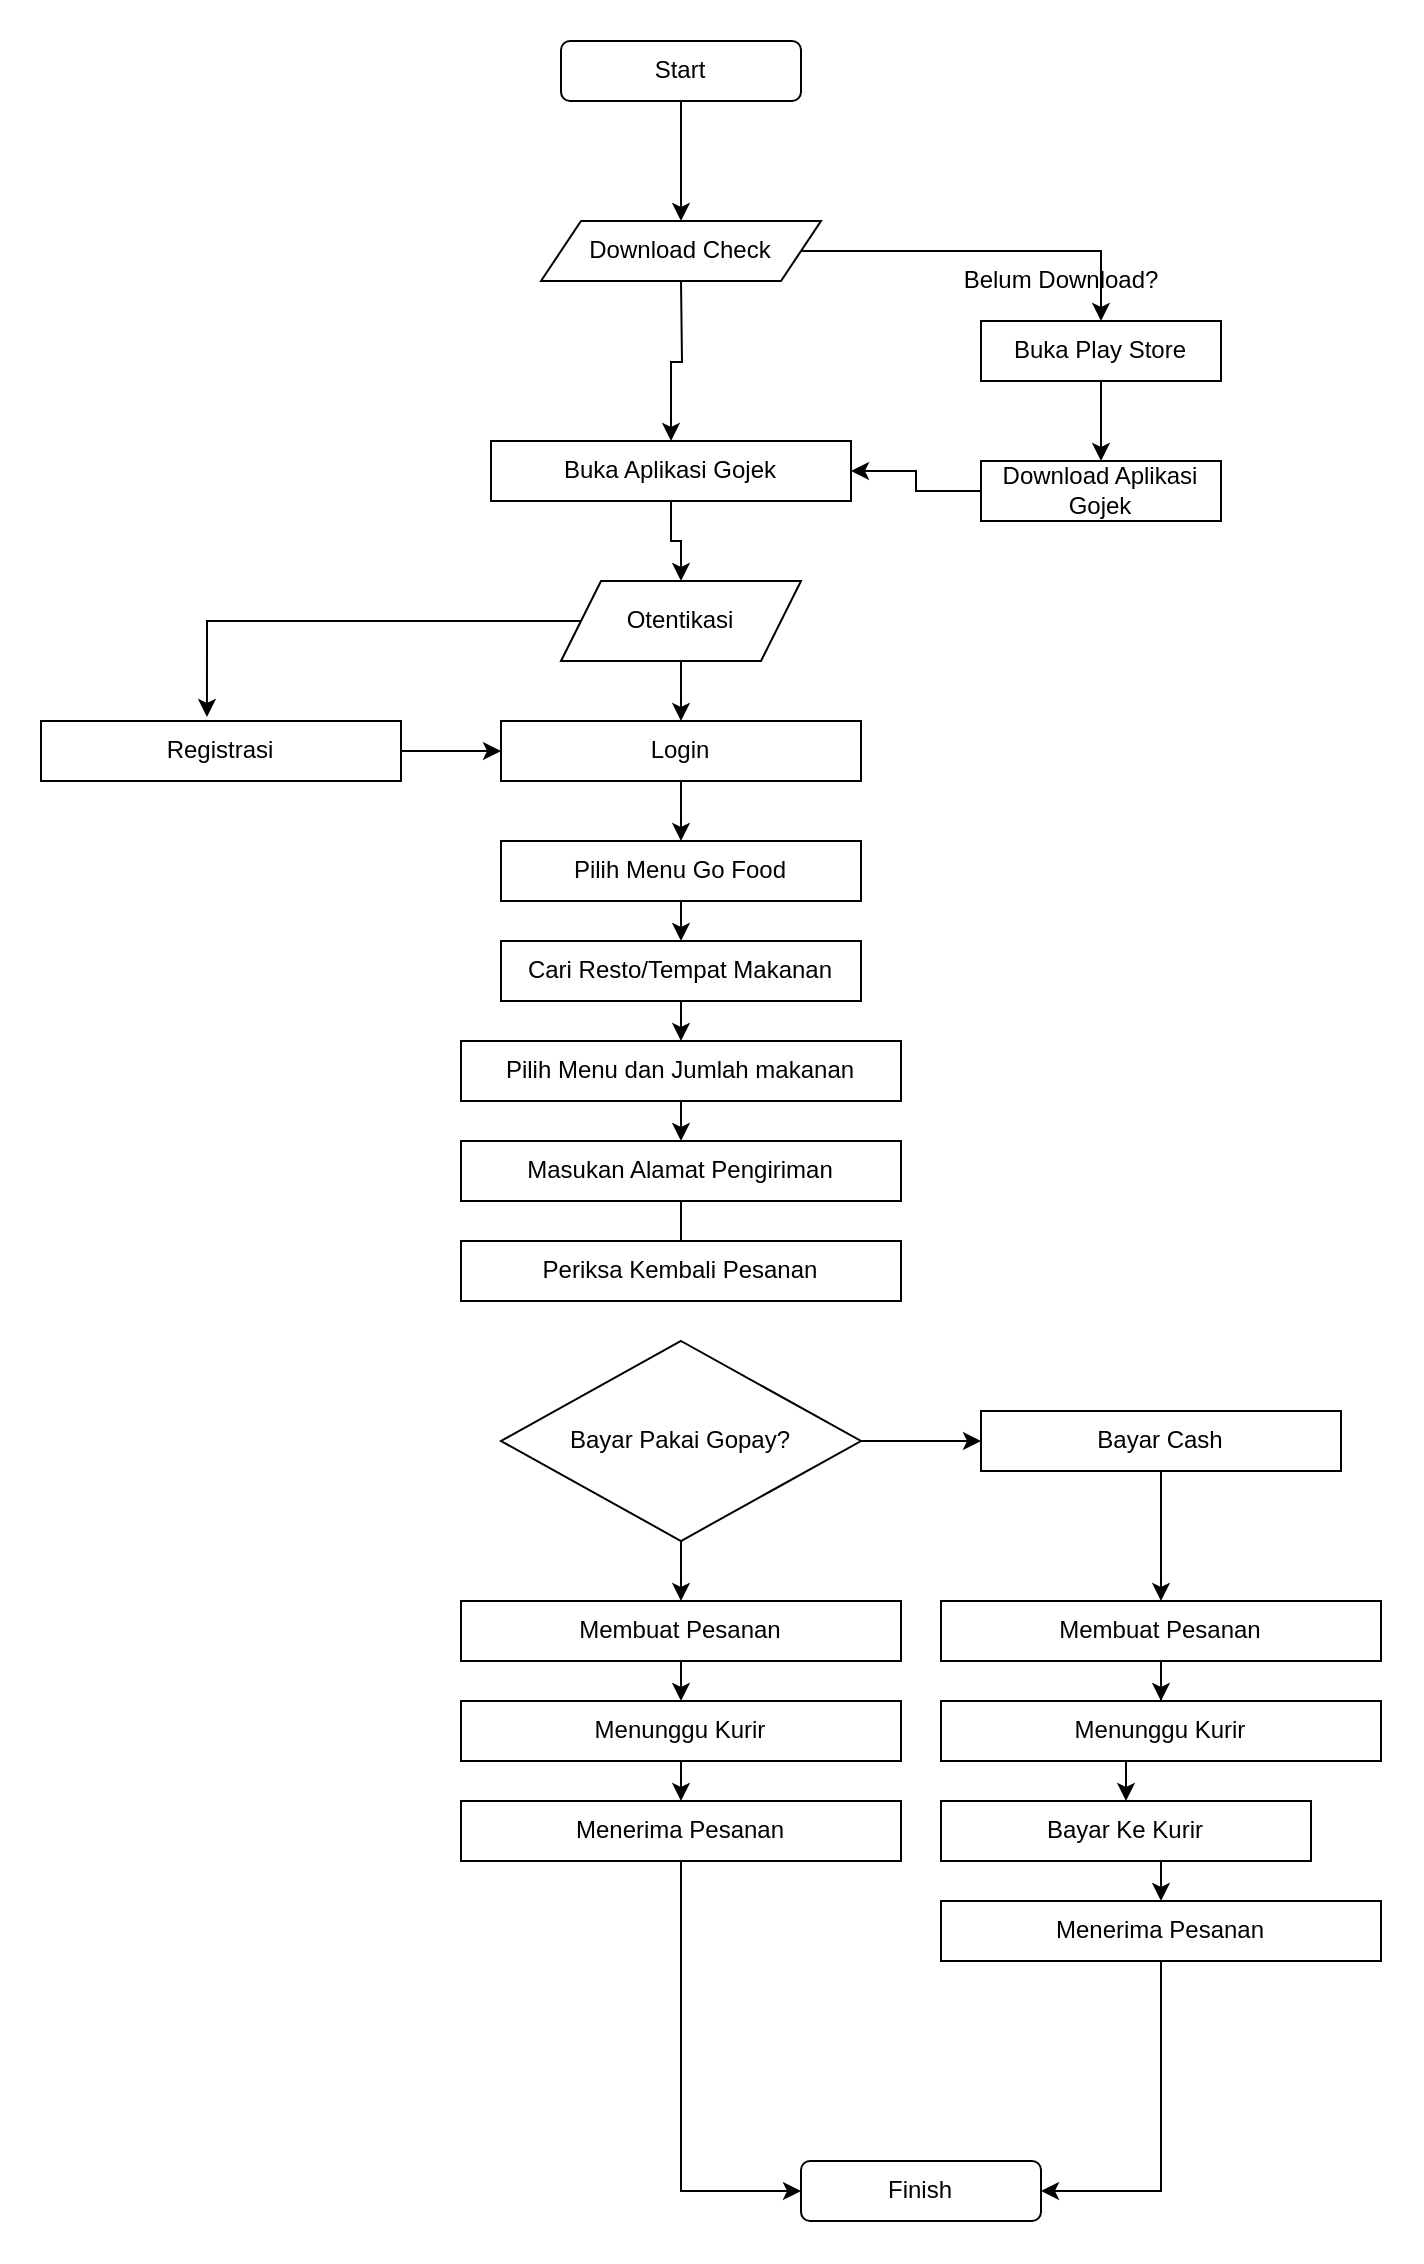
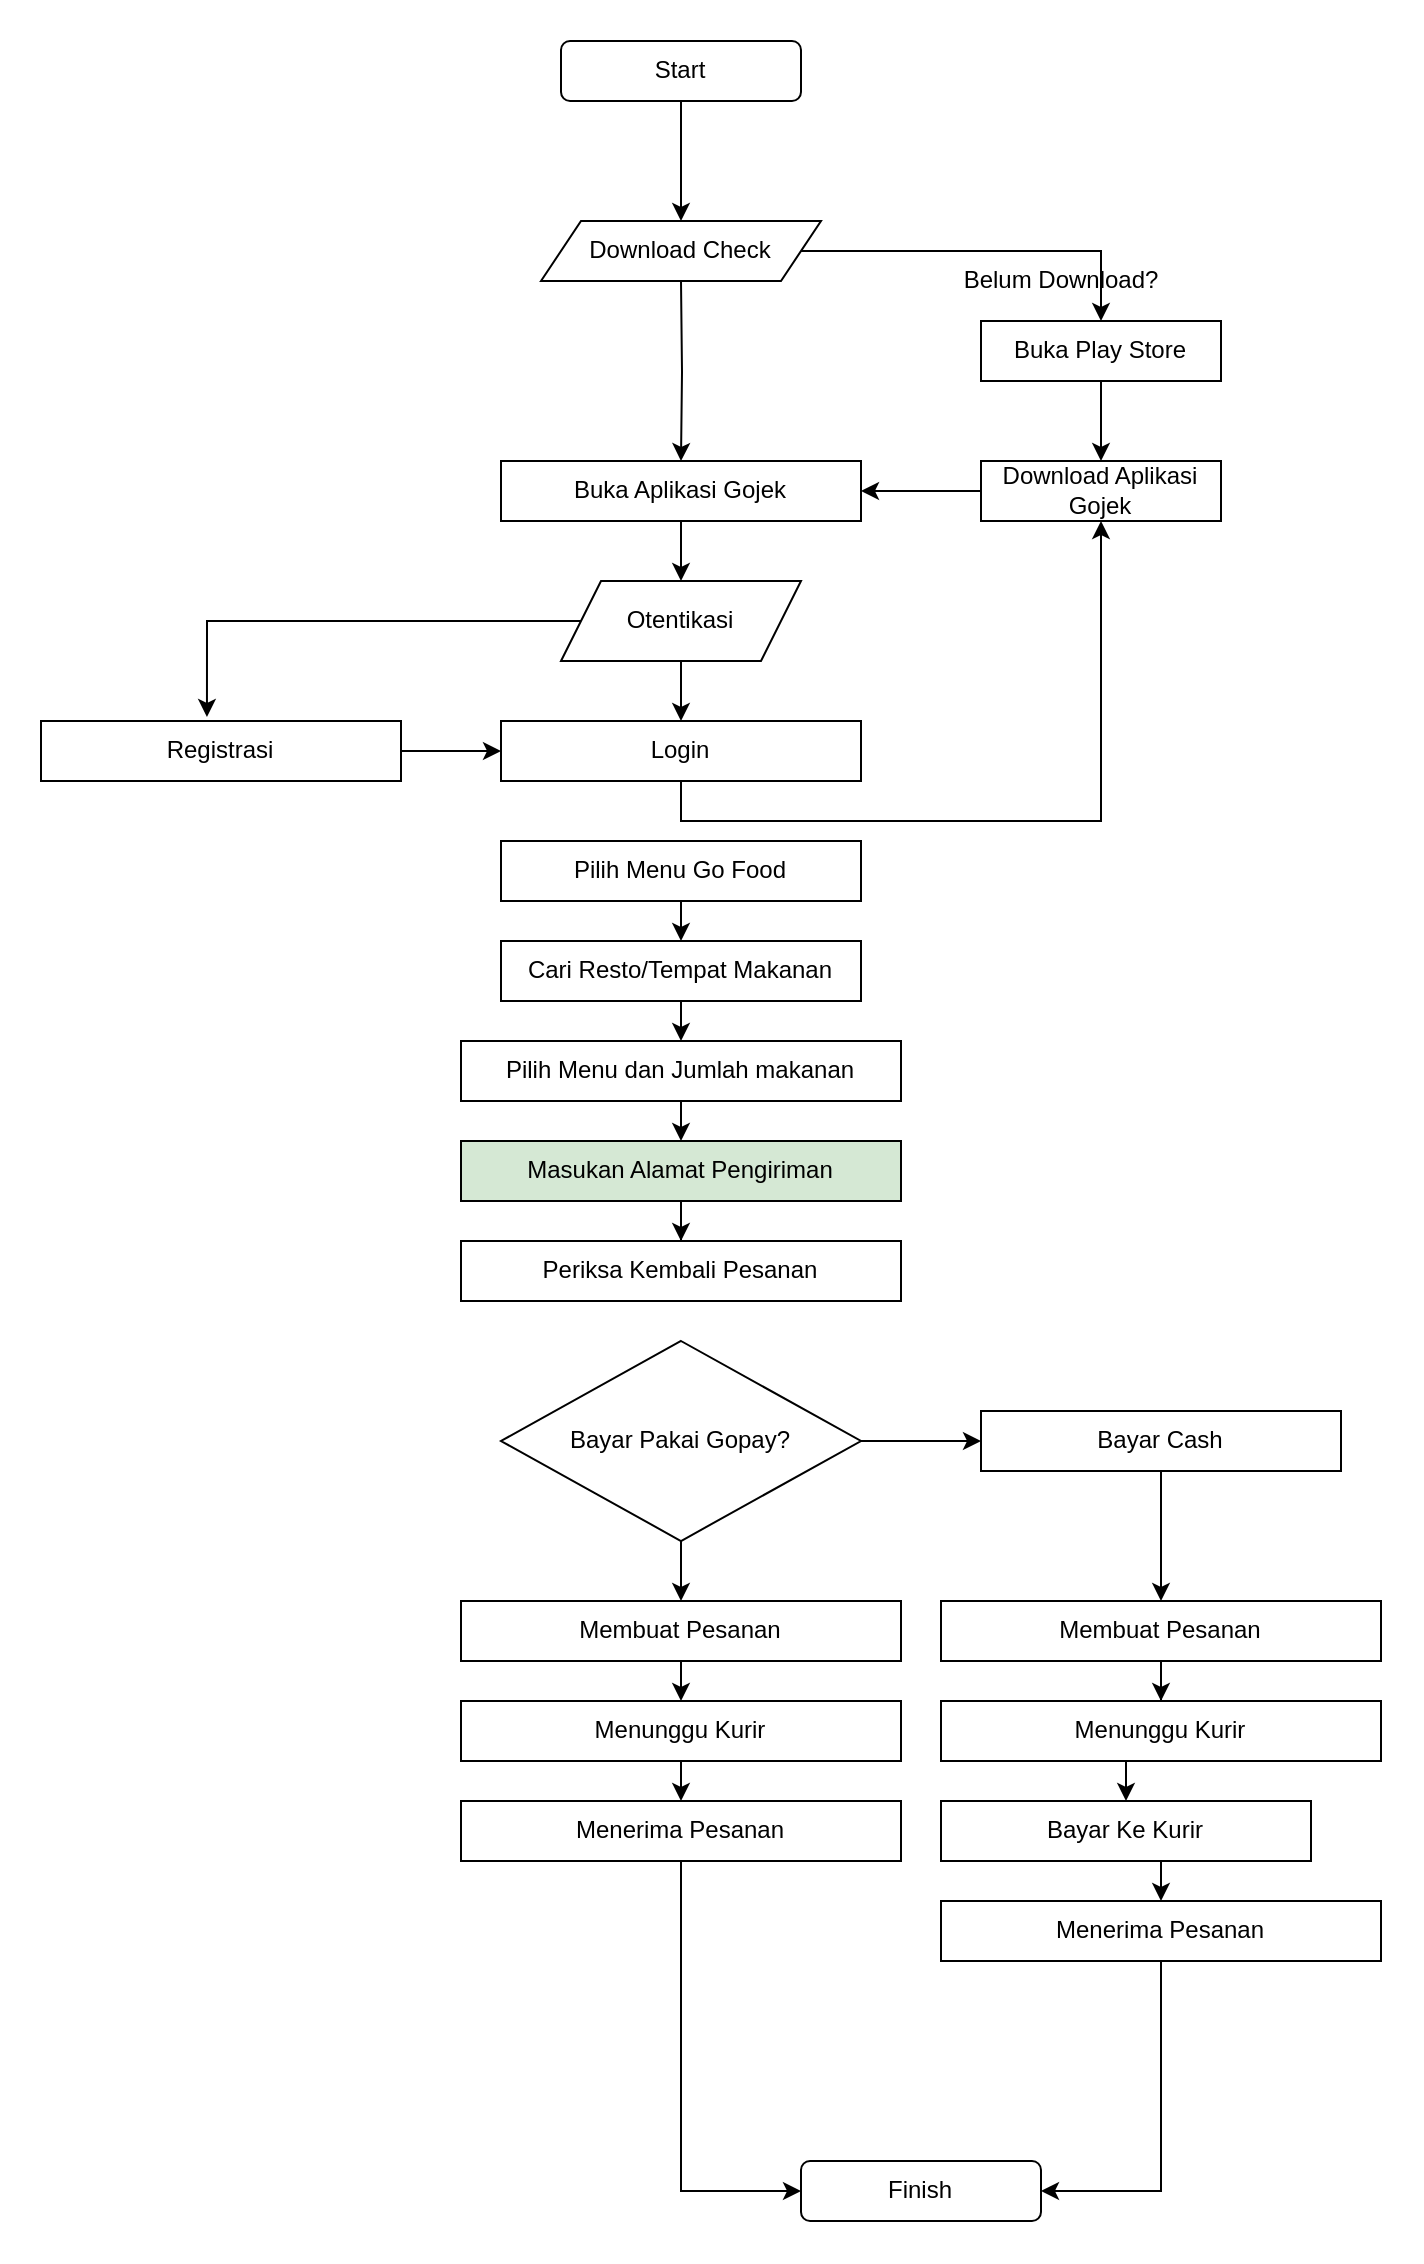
(671, 471) -> (681, 491)
(681, 823) -> (1033, 821)
(681, 1171) -> (681, 1171)
(681, 1231) -> (681, 1226)
